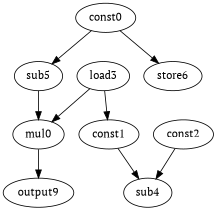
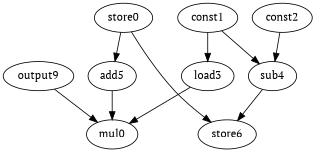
(106, 18) -> (124, 18)
(38, 76) -> (112, 76)
(106, 101) -> (208, 43)
none -> (253, 102)
(38, 160) -> (73, 103)
